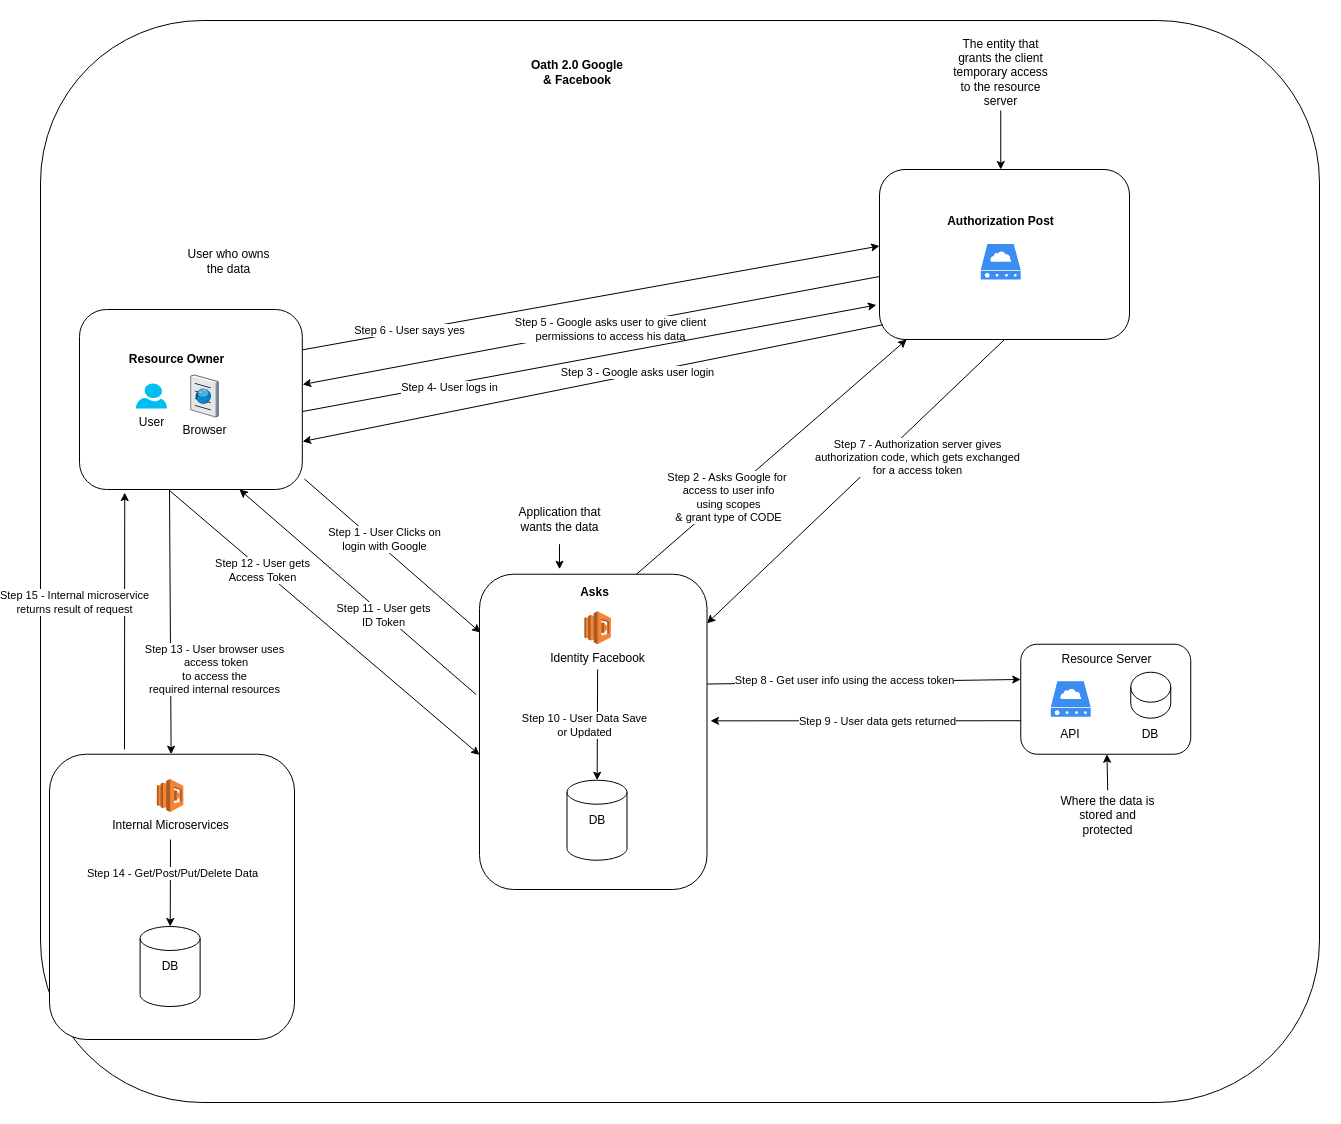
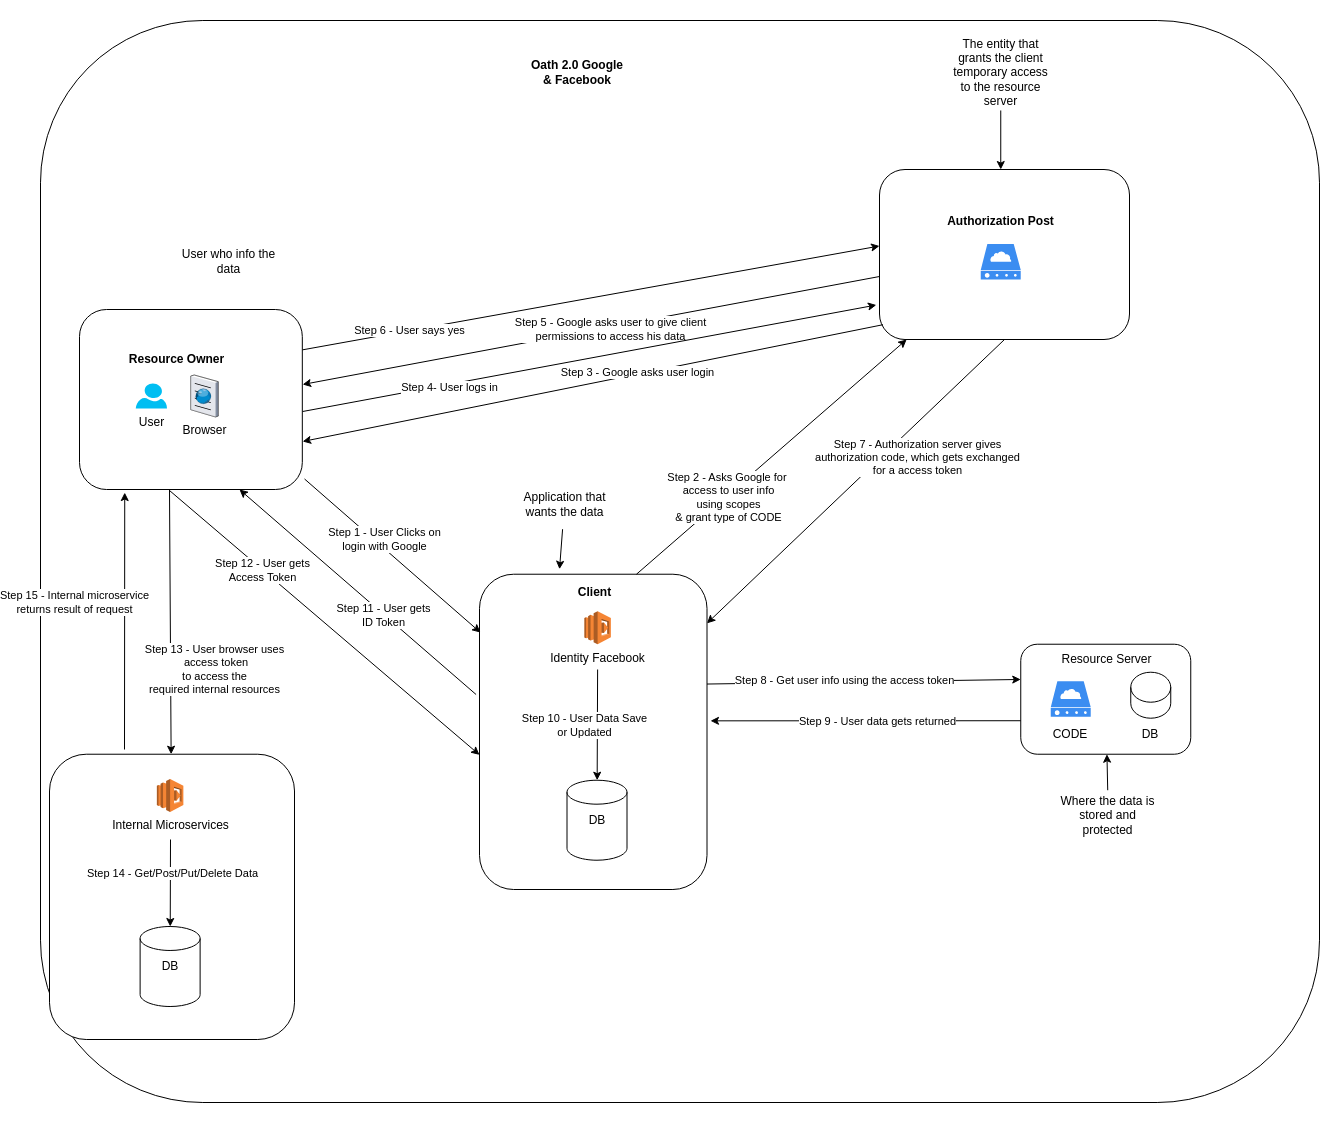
(229, 262) -> (229, 262)
(560, 519) -> (565, 504)
(595, 593) -> (595, 593)
(1071, 735) -> (1071, 735)
